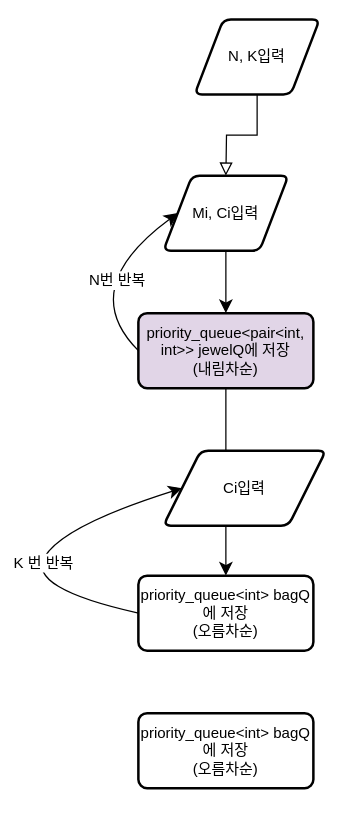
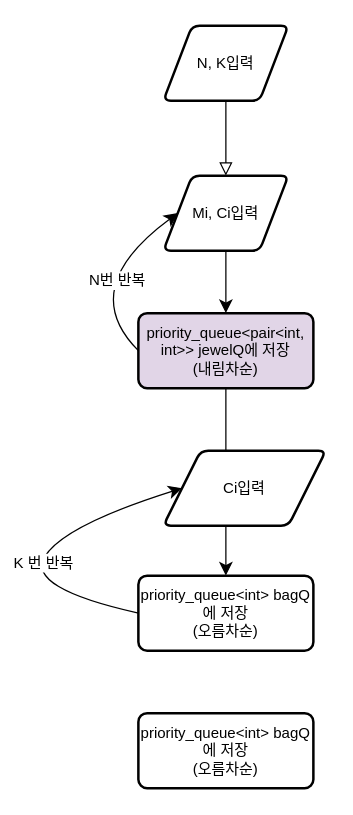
(257, 57) -> (226, 63)
